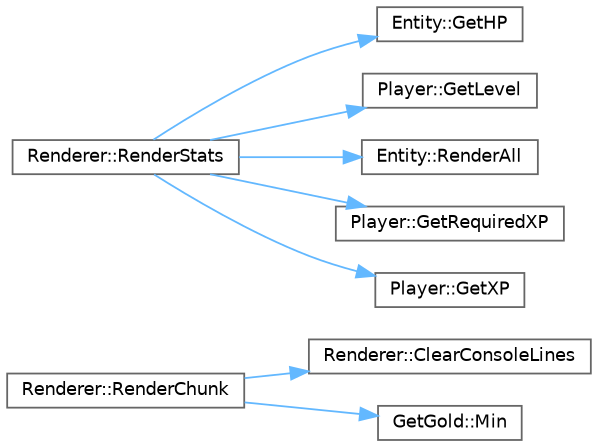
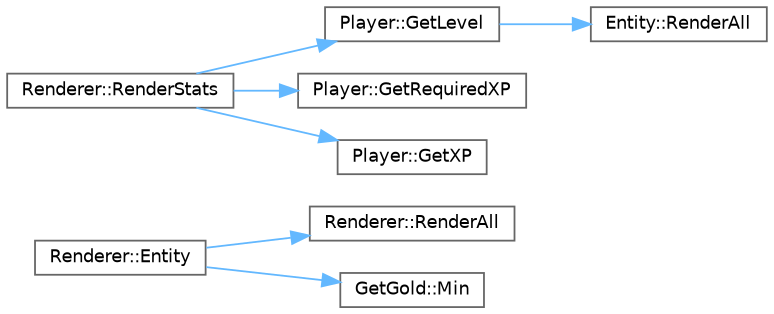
(450, 24) -> none
(291, 157) -> (536, 24)
(450, 356) -> (412, 224)
(126, 391) -> (120, 258)
